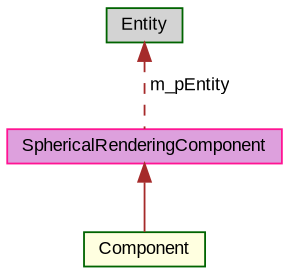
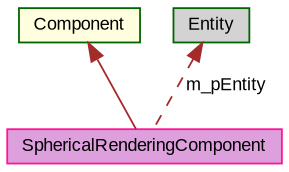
(145, 207) -> (117, 94)
